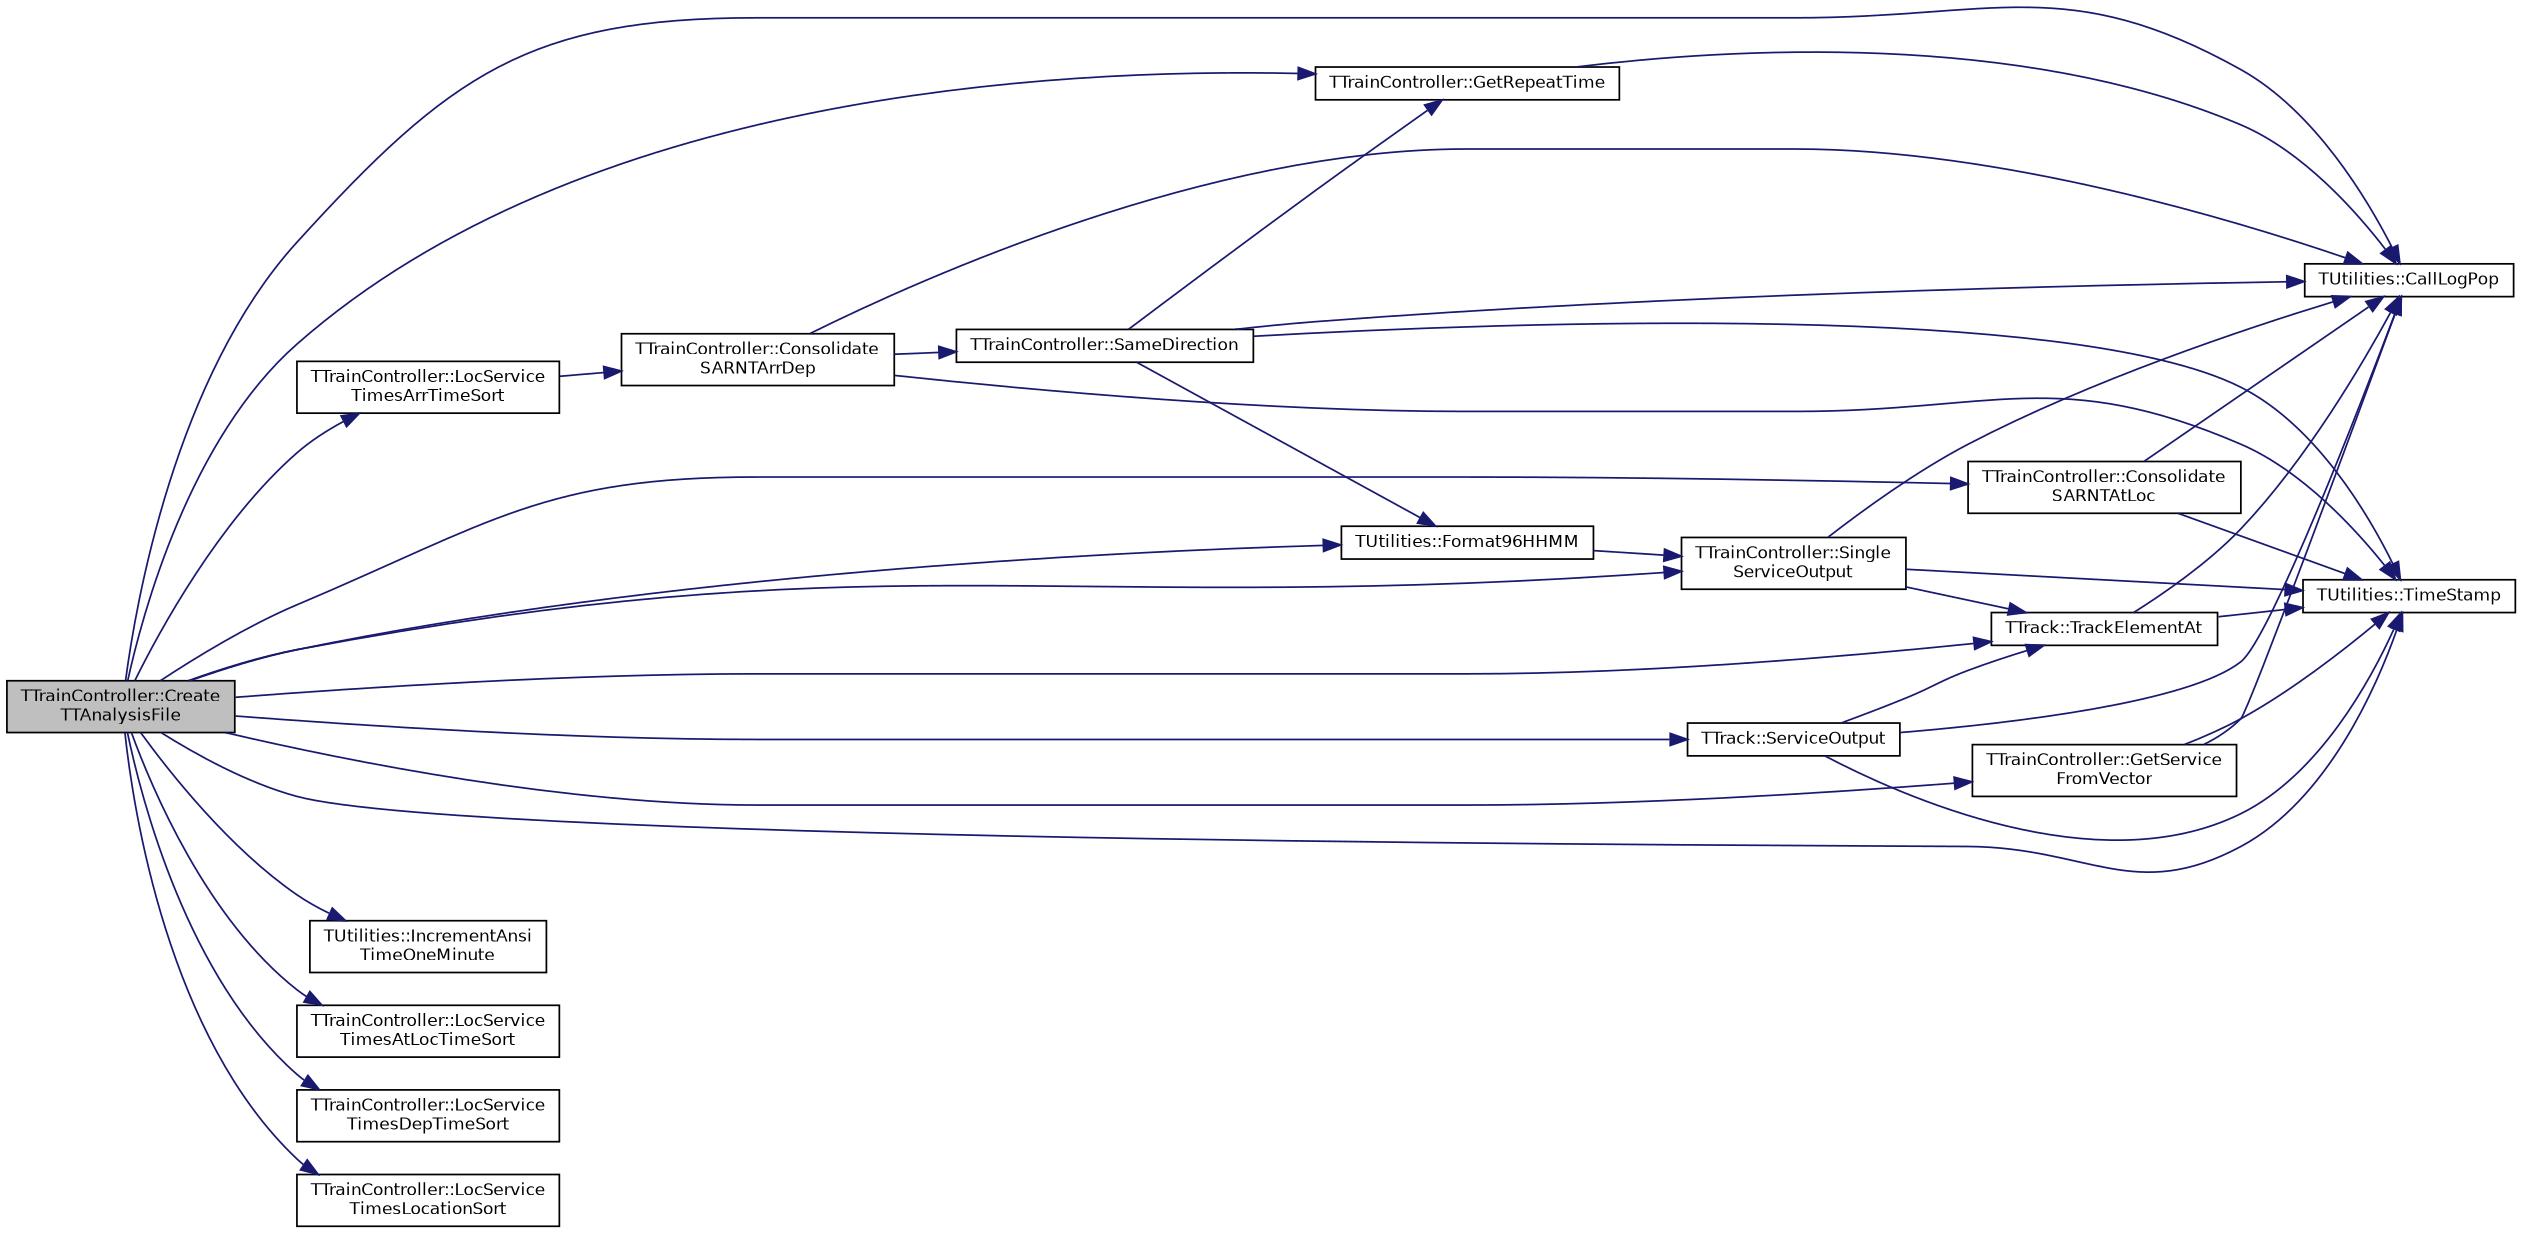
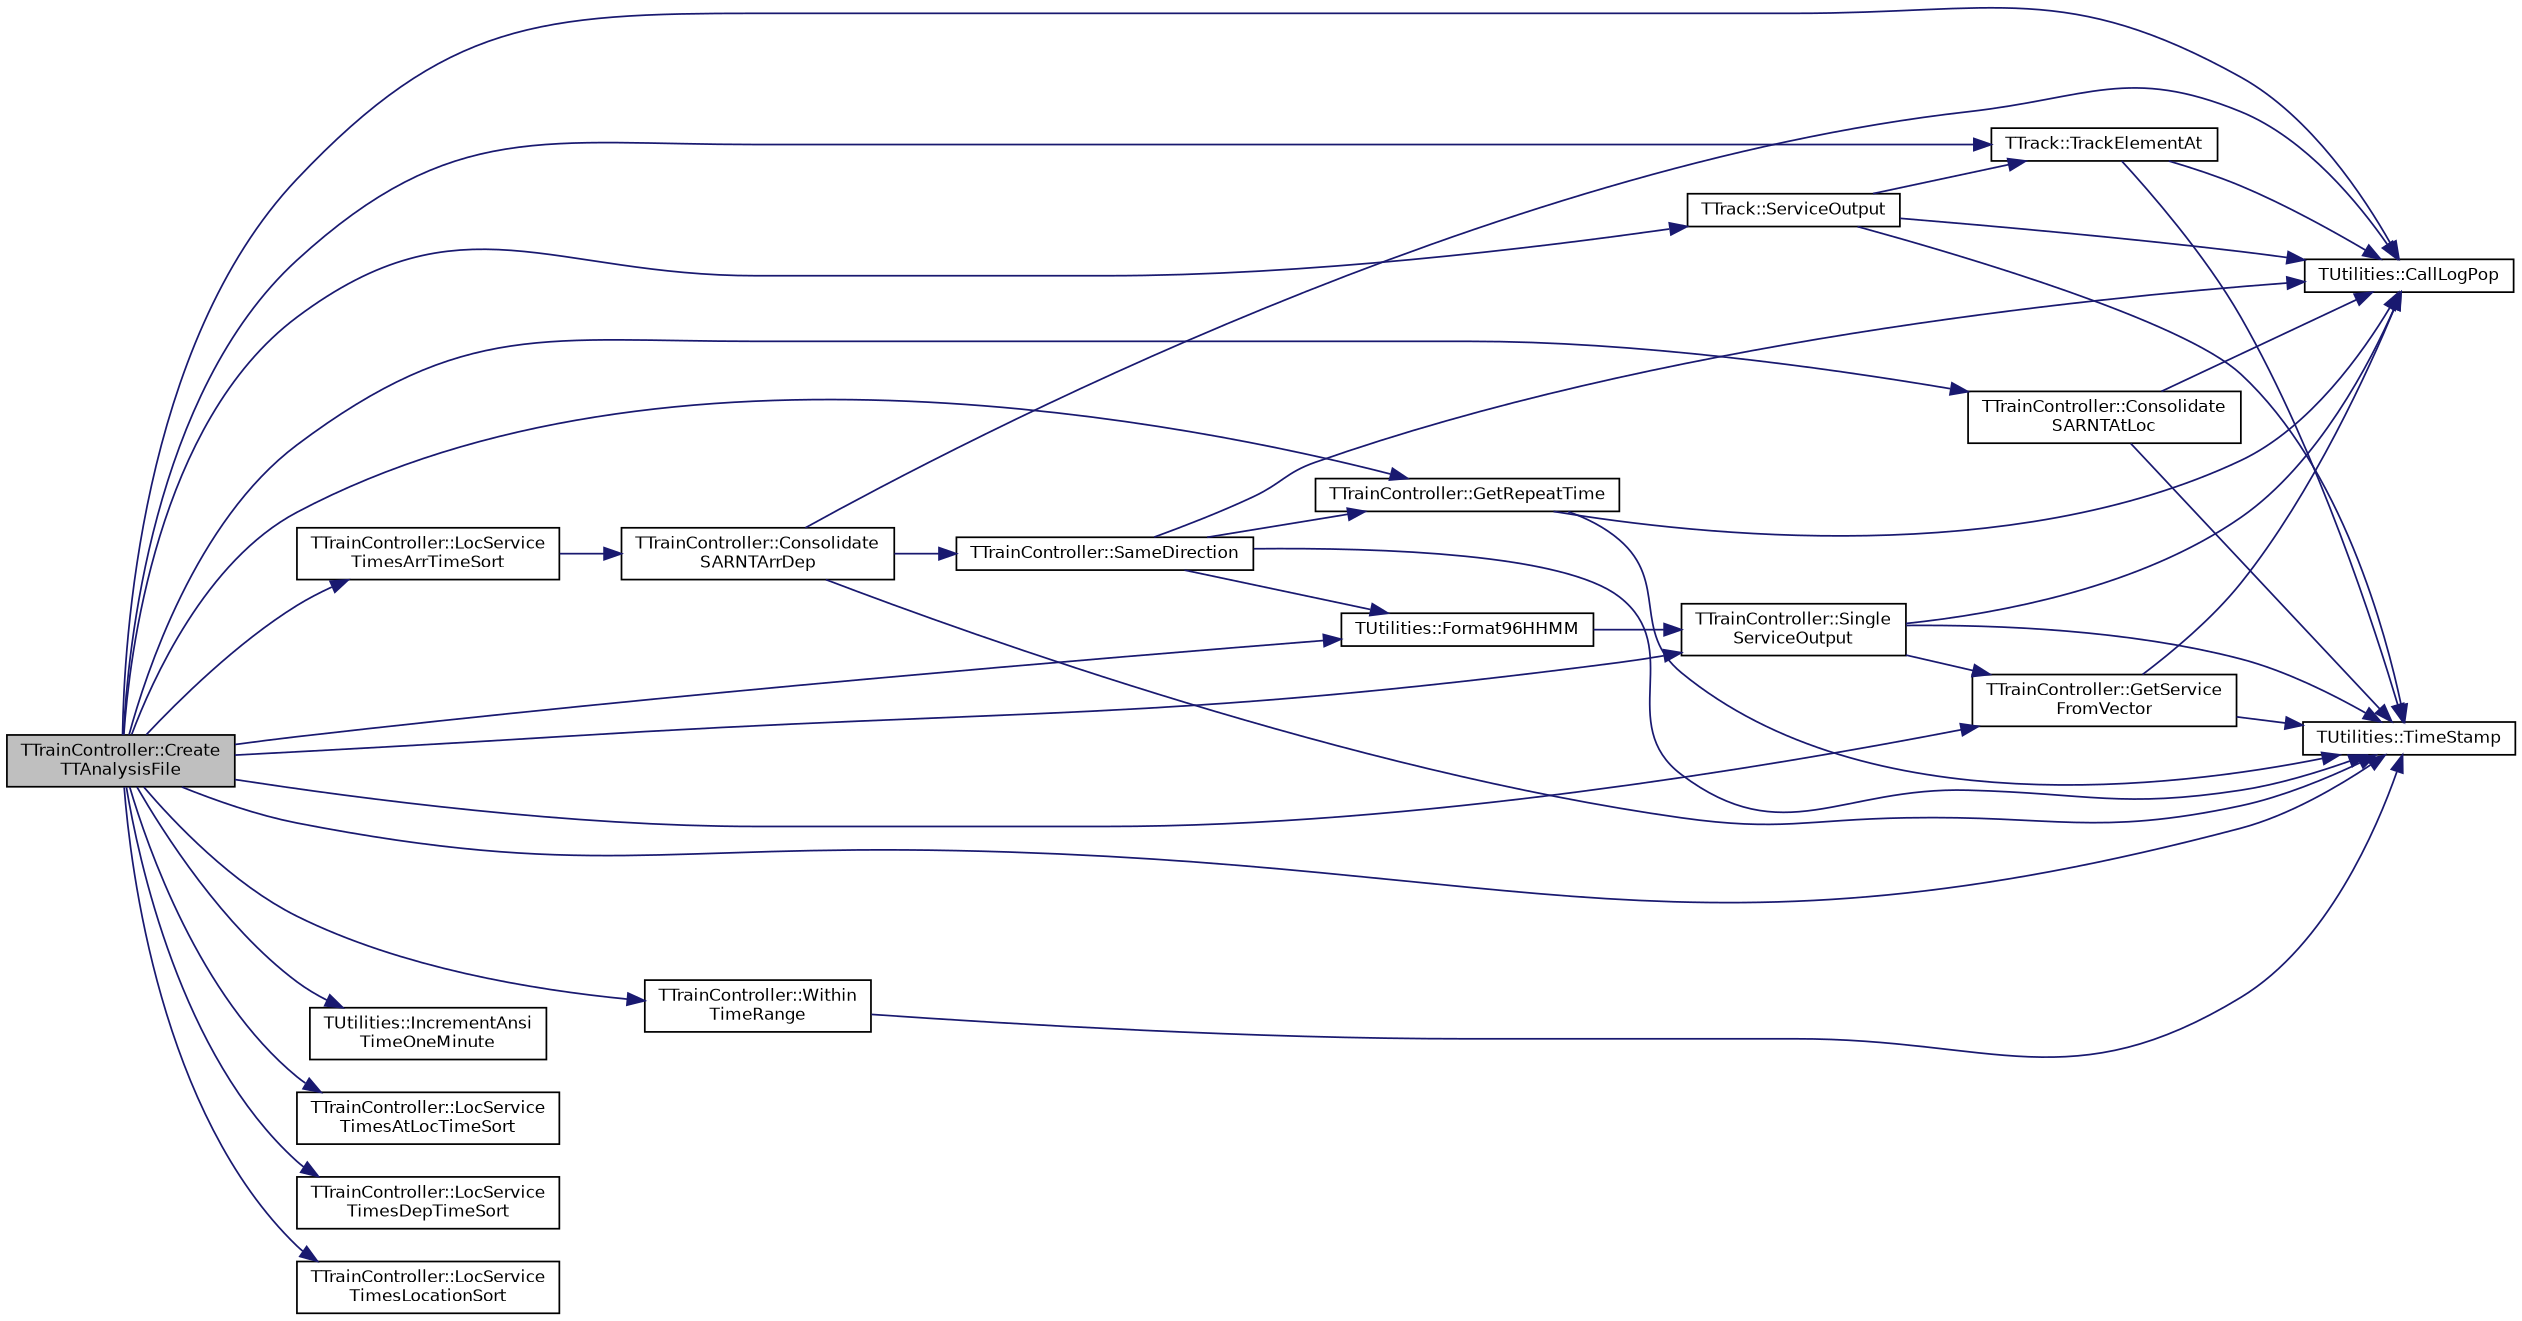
(1957, 598) -> (1940, 663)
none -> (1888, 766)
none -> (758, 1006)
